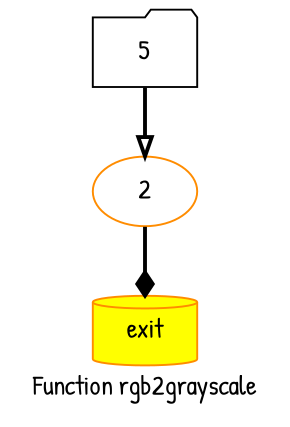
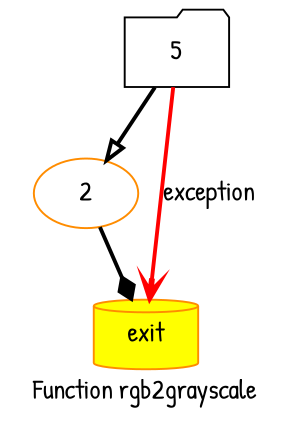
none -> (163, 184)
